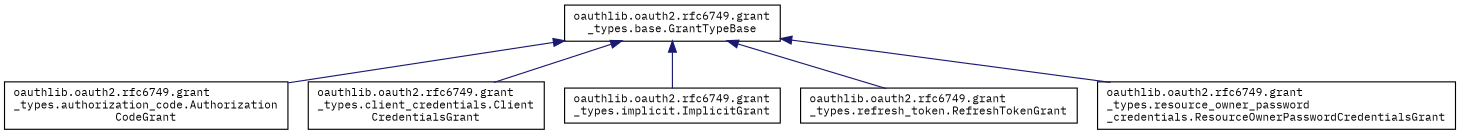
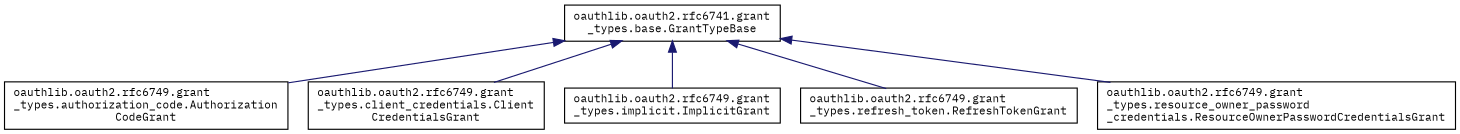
(672, 23) -> (672, 23)
